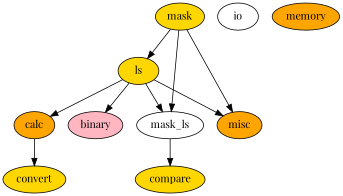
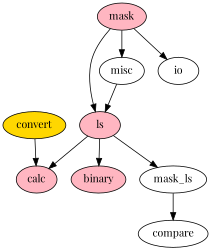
(180, 17) -> (122, 17)
(306, 17) -> none
(175, 67) -> (148, 41)
(138, 71) -> (100, 125)
(185, 96) -> (112, 95)
(34, 125) -> (37, 179)
(240, 125) -> (122, 71)
(34, 149) -> (35, 149)
(170, 179) -> (173, 234)
